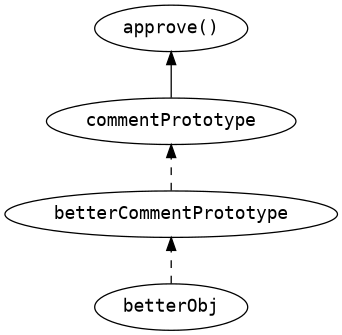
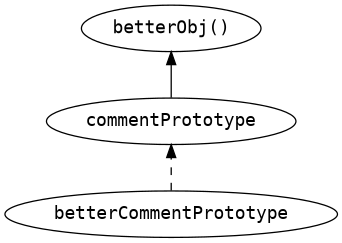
(171, 28) -> (171, 28)
(171, 307) -> none
